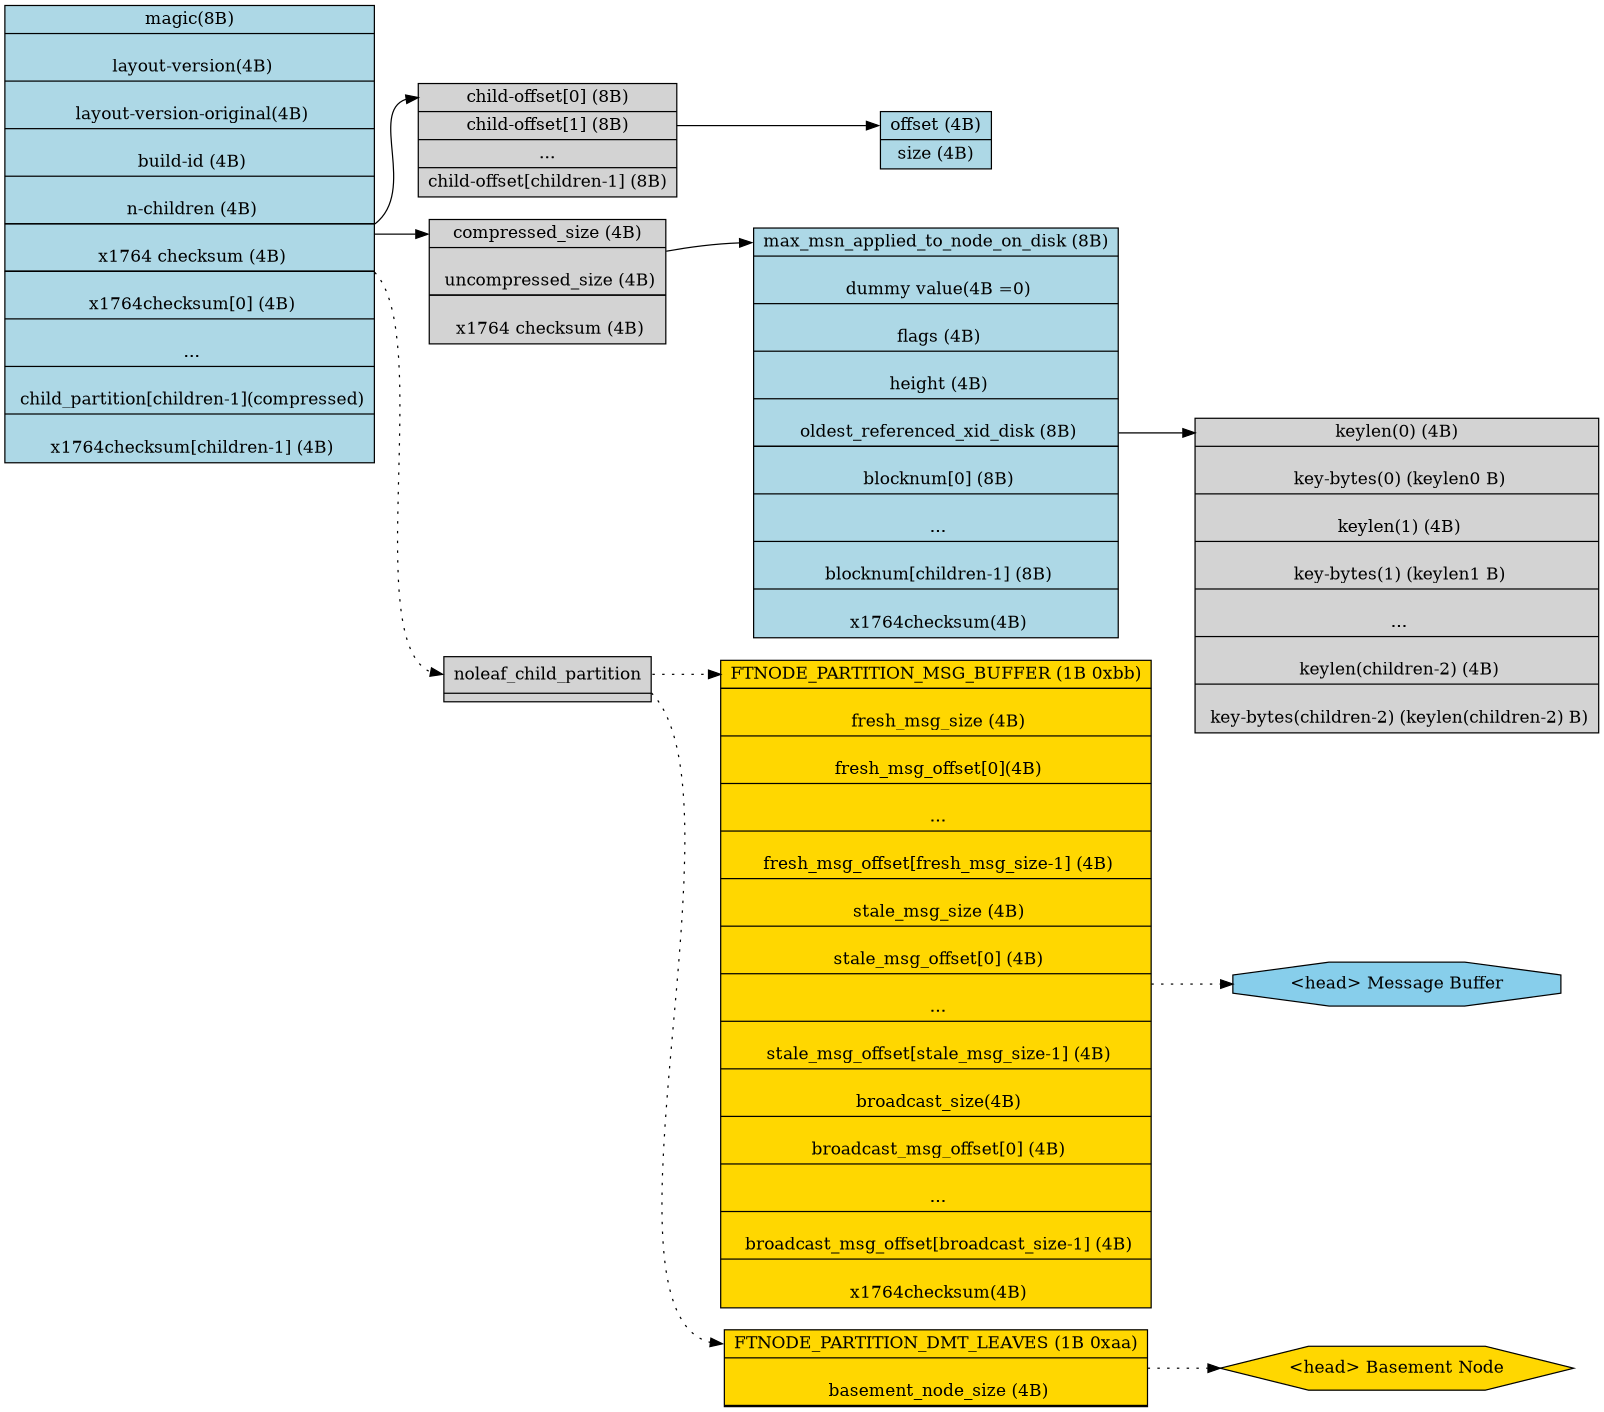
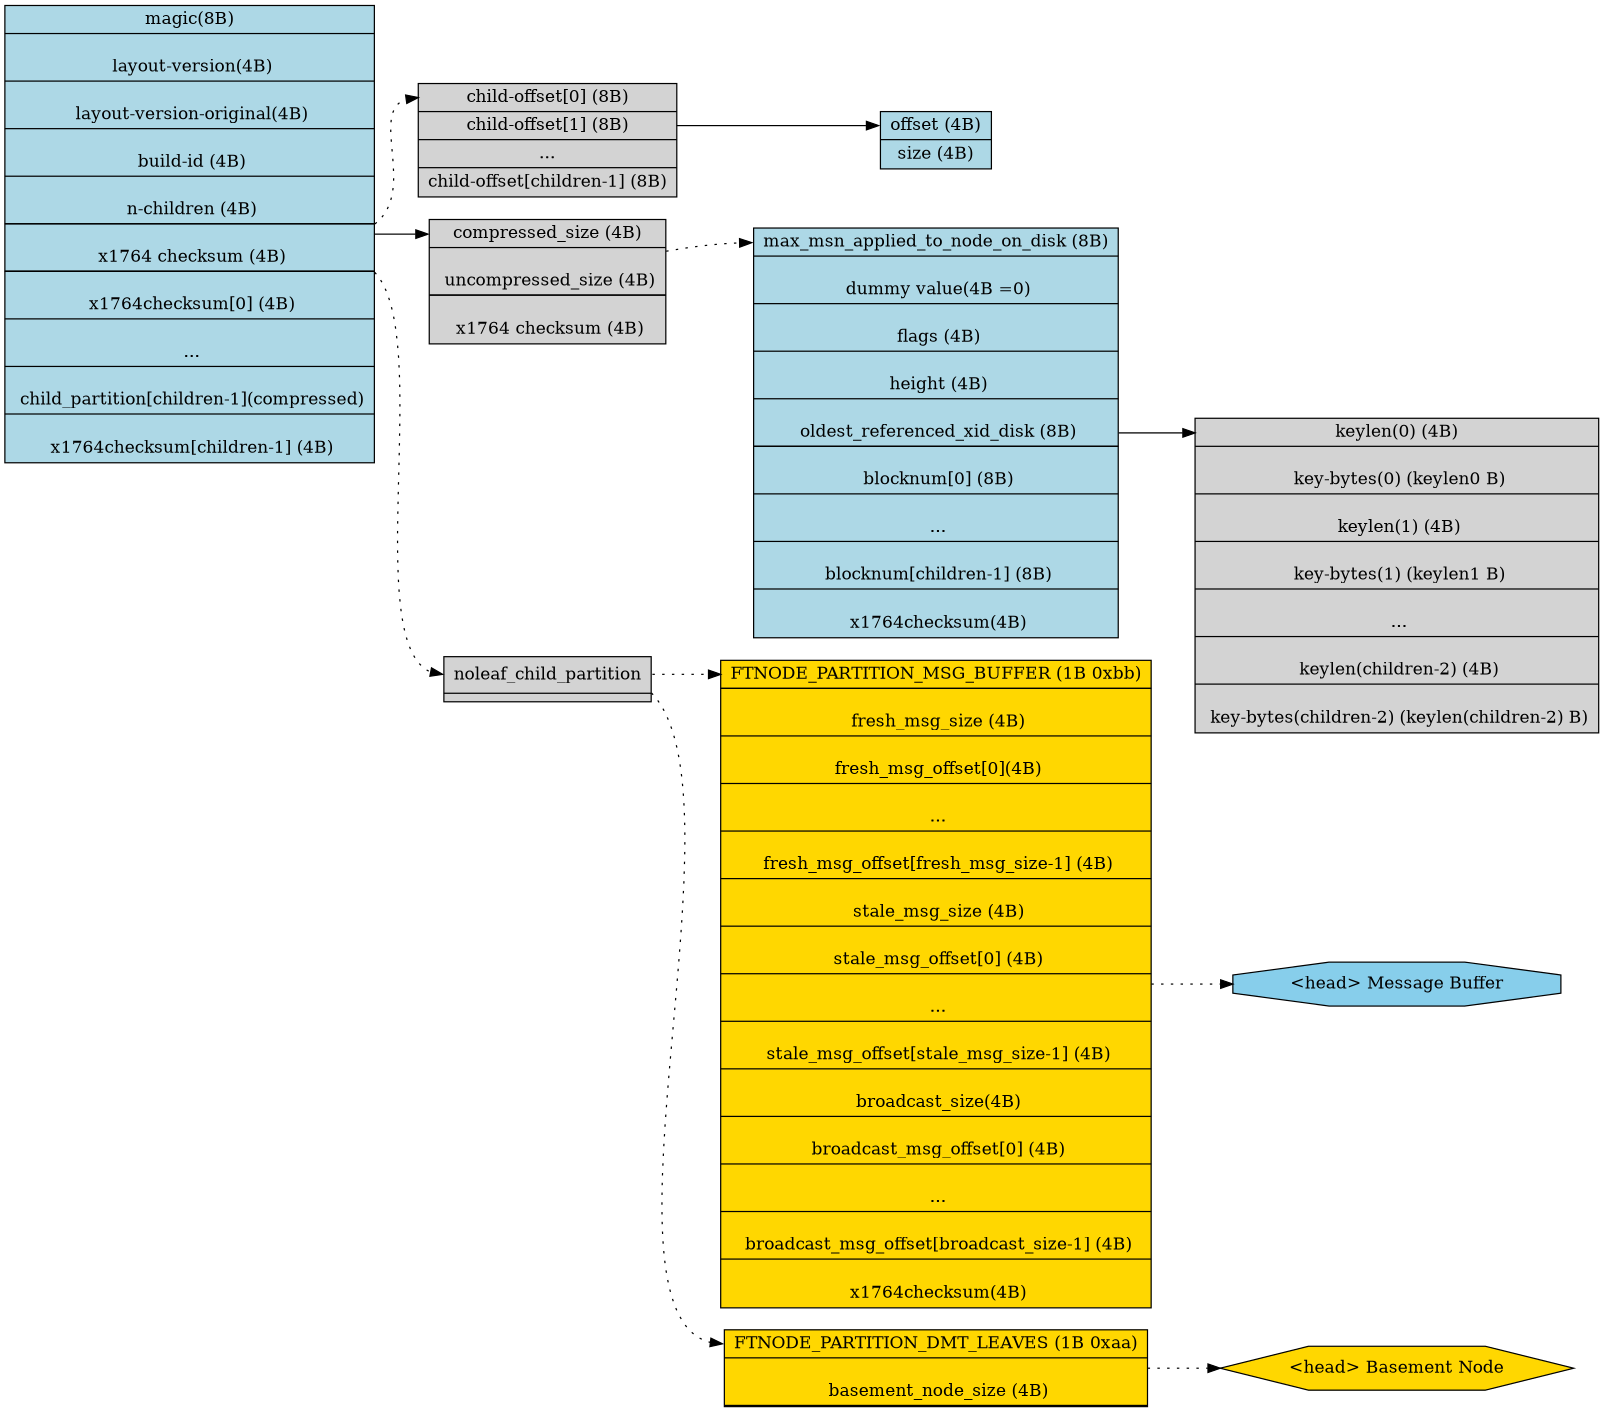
(393, 161) -> (393, 161)
(703, 246) -> (703, 246)
